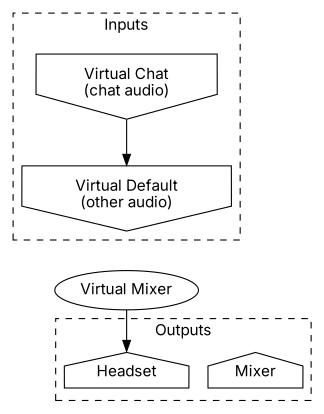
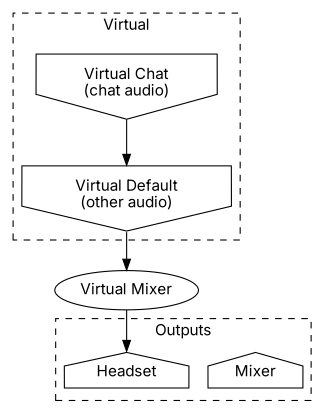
(127, 26) -> (127, 26)
none -> (127, 247)
